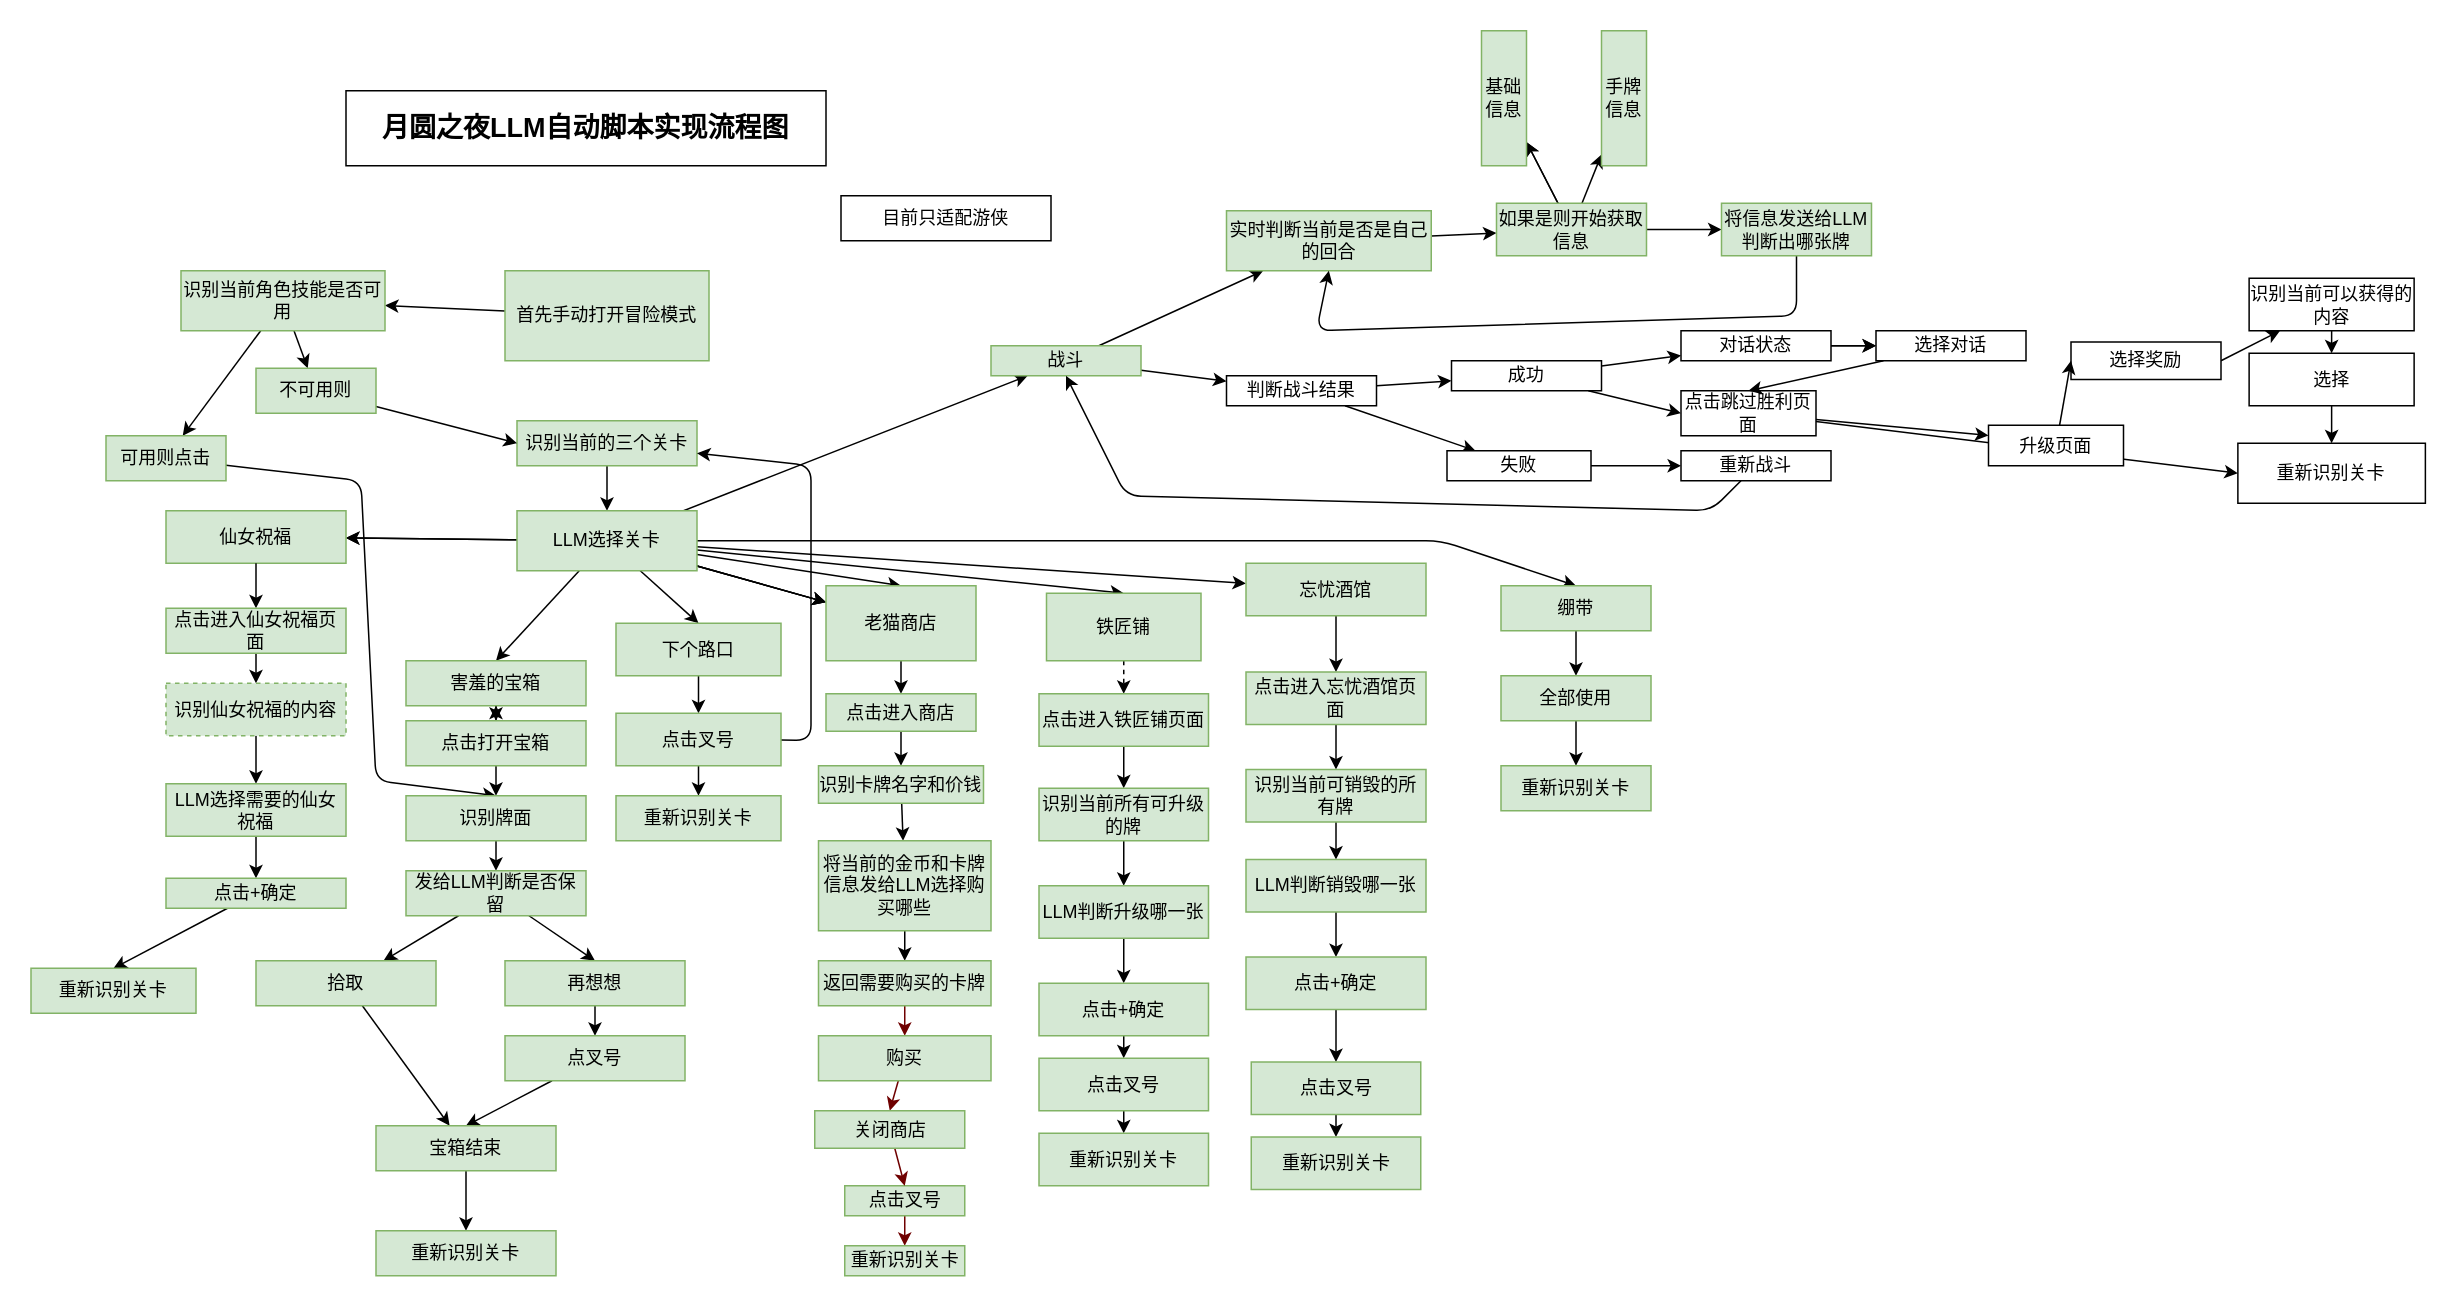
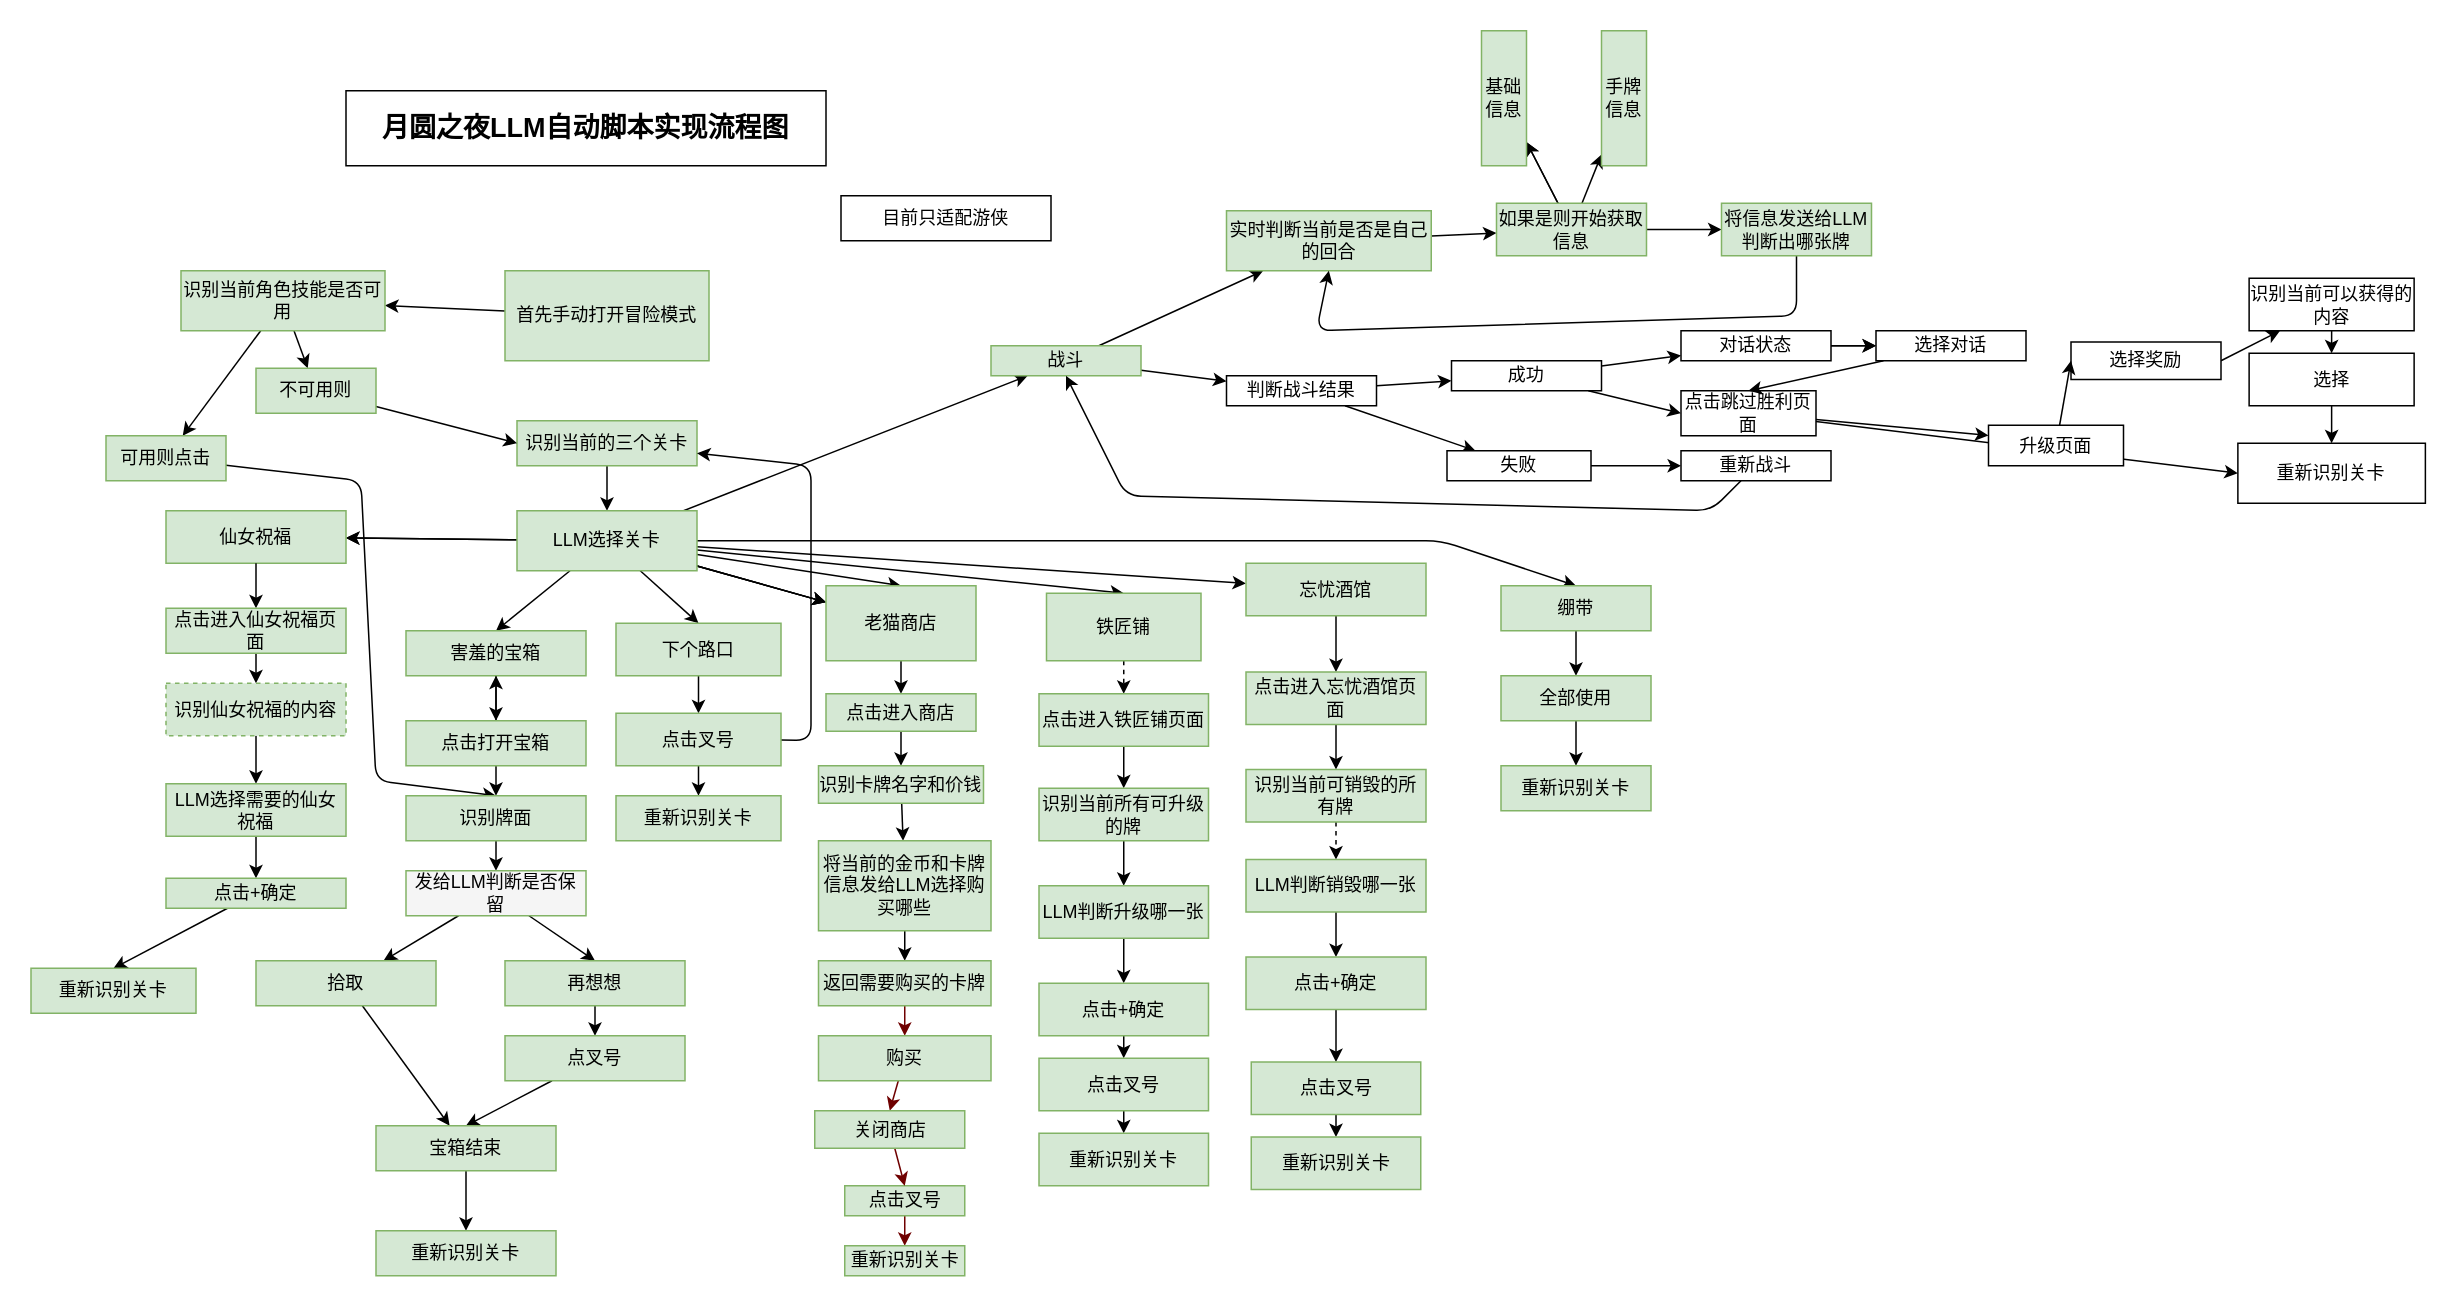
(496, 683) -> (496, 653)
(1336, 838) -> (1336, 838)
(496, 893) -> (496, 893)
